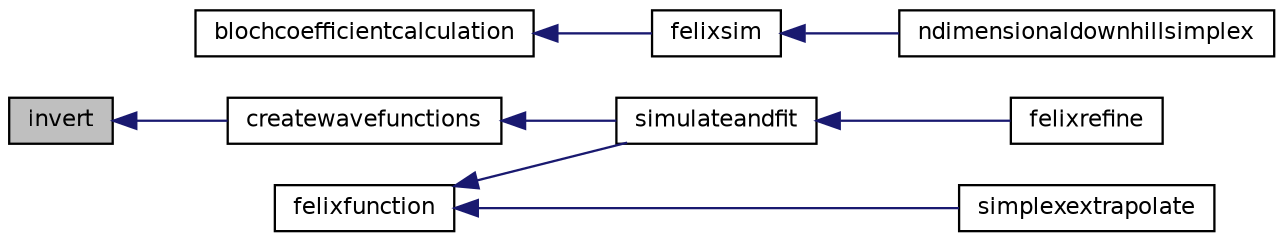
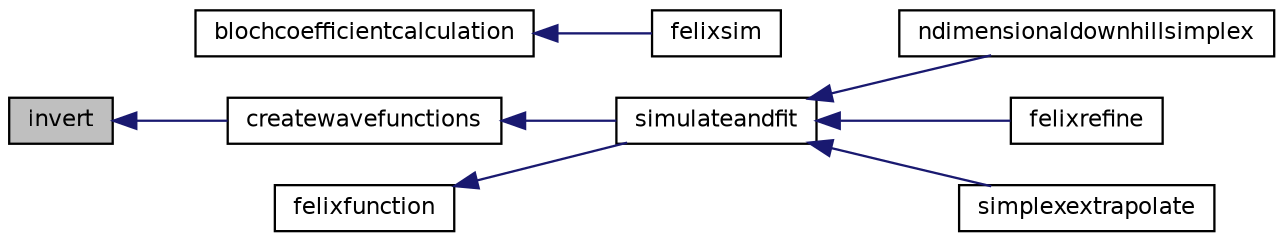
(852, 33) -> (911, 74)
(719, 208) -> (911, 167)
